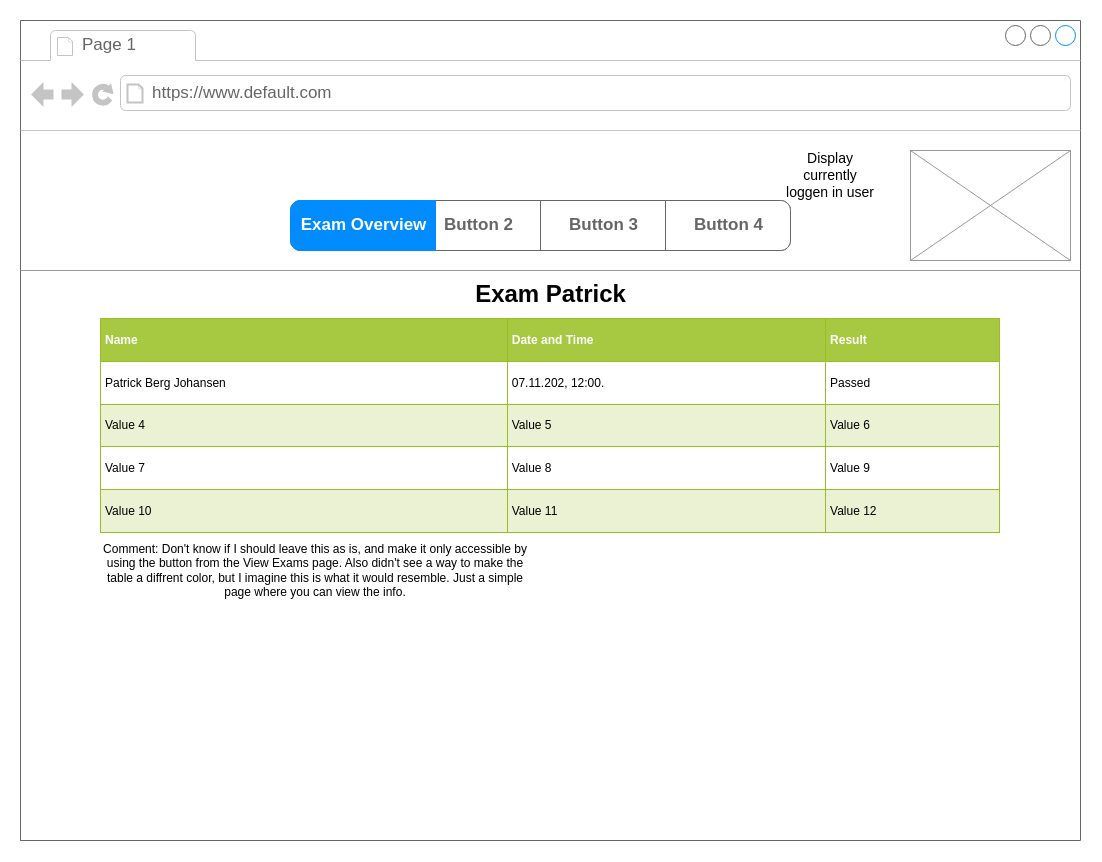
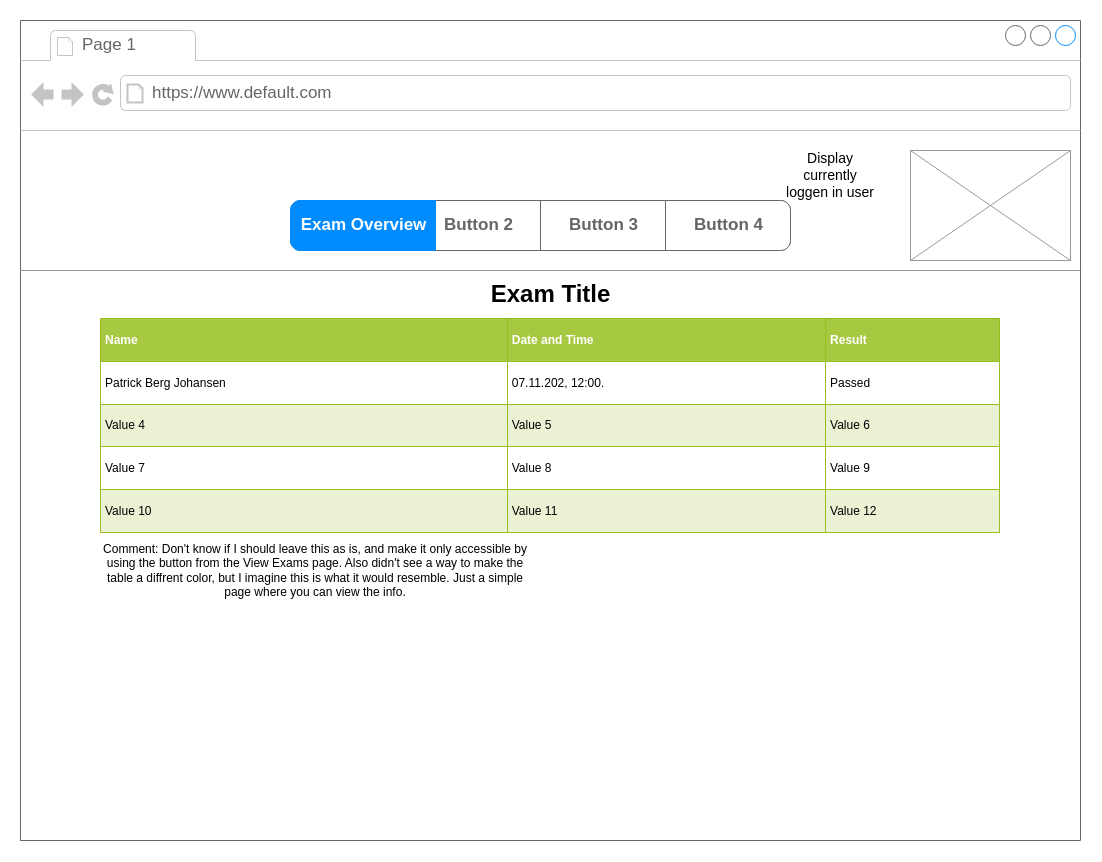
(551, 295) -> (551, 295)
